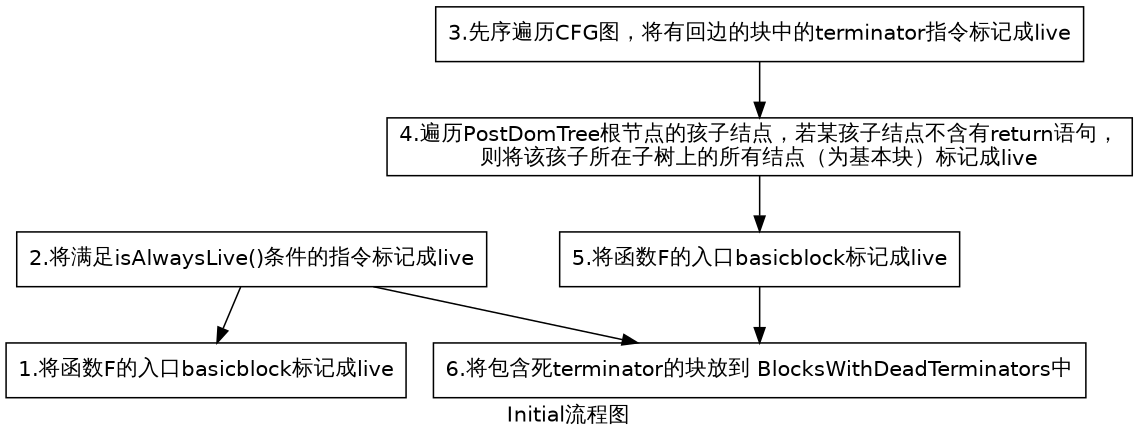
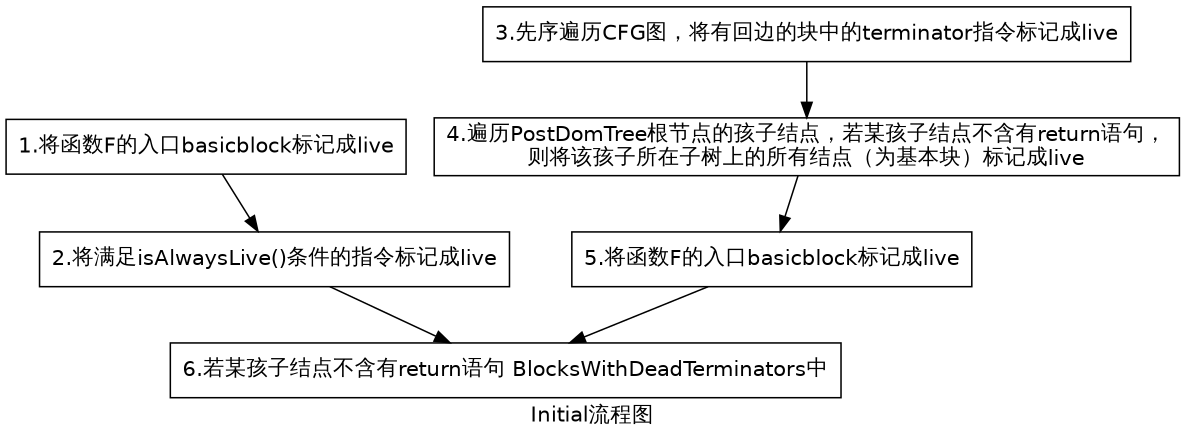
(232, 308) -> (236, 196)
(760, 370) -> (506, 370)
